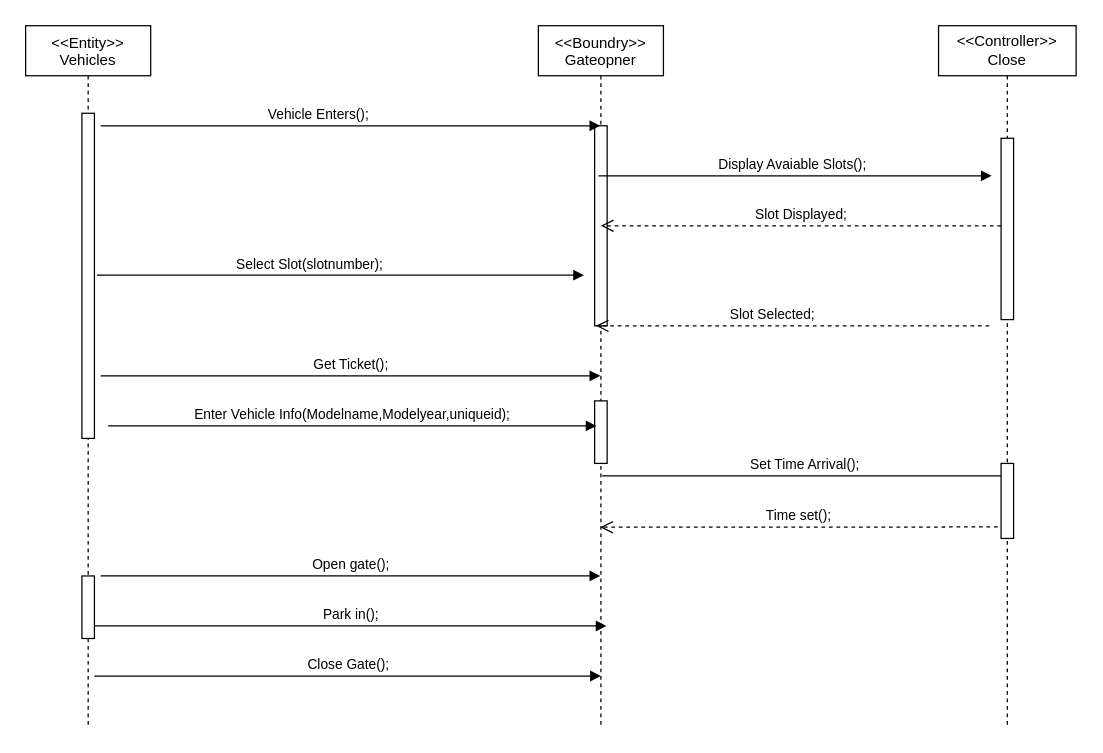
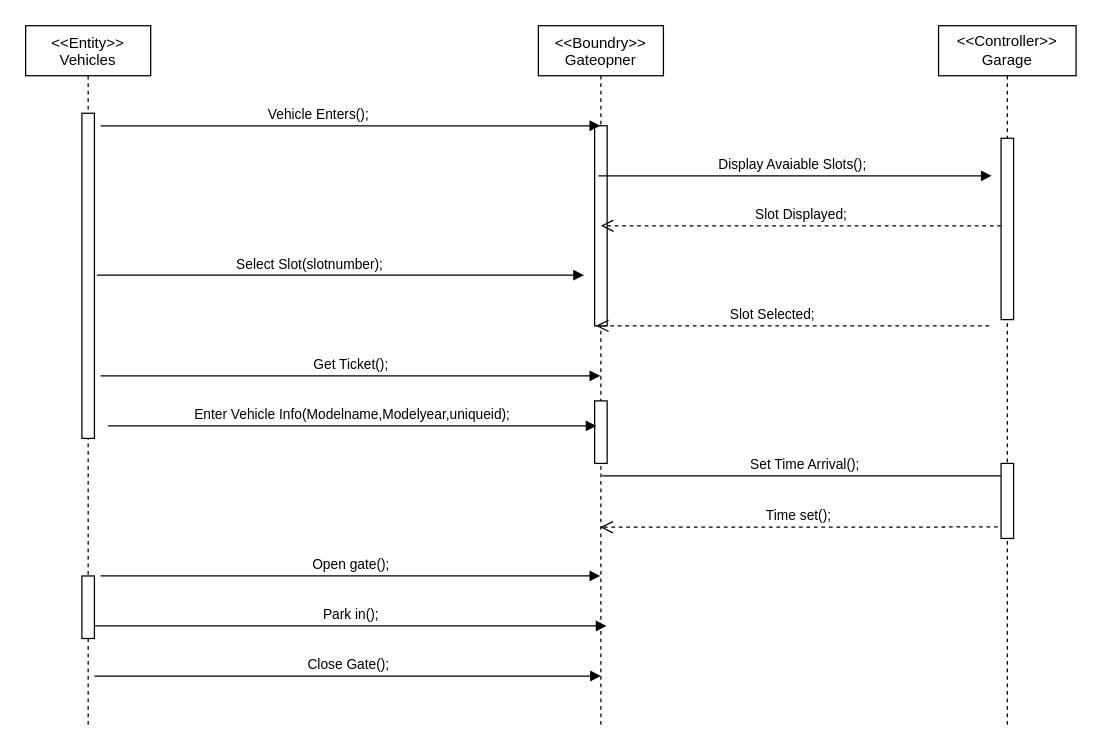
(1007, 51) -> (1007, 51)
